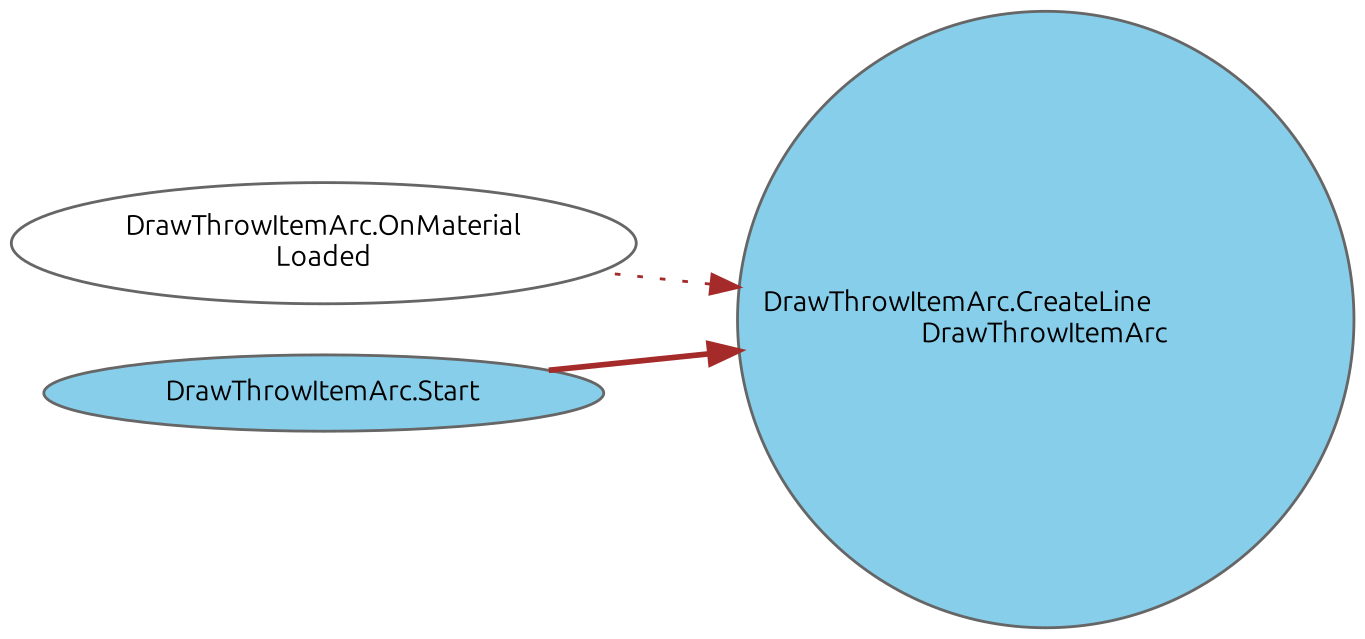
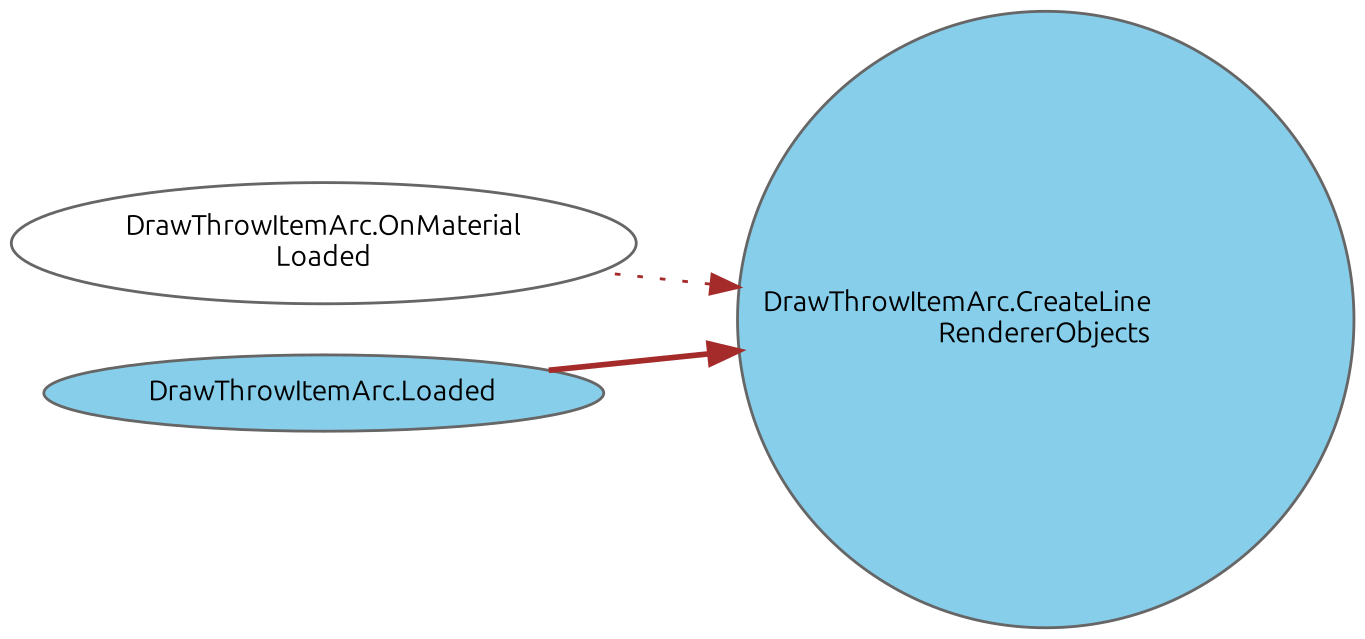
(1046, 320) -> (1046, 320)
(324, 393) -> (324, 393)
